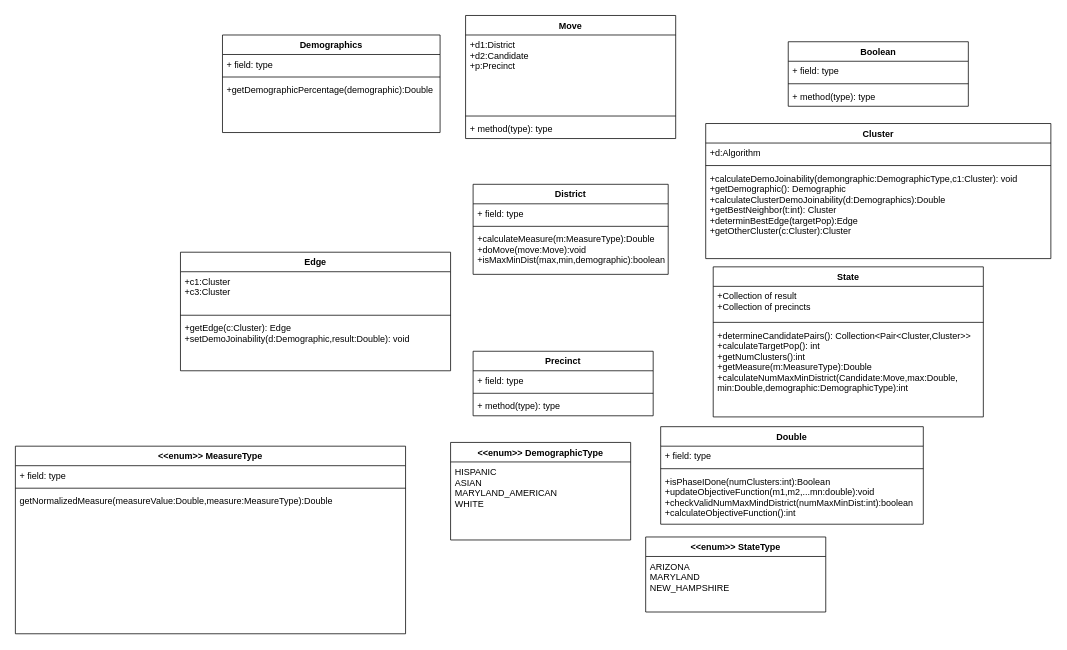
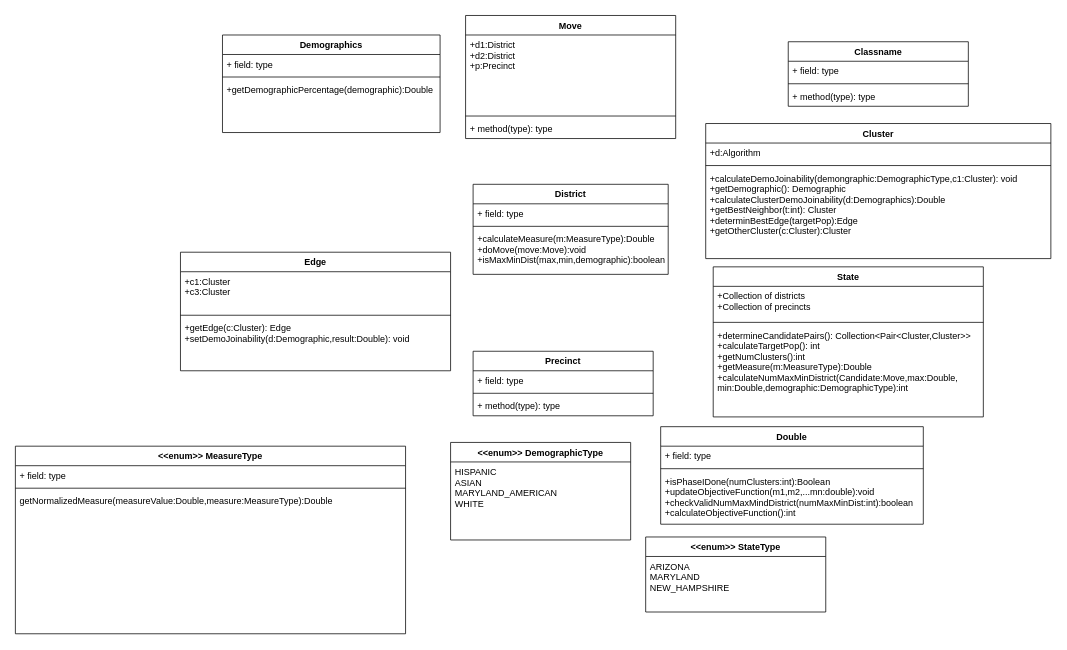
(496, 45) -> (496, 45)
(878, 52) -> (878, 52)
(763, 296) -> (769, 296)
